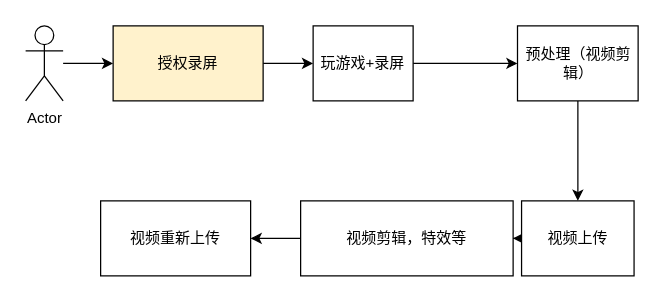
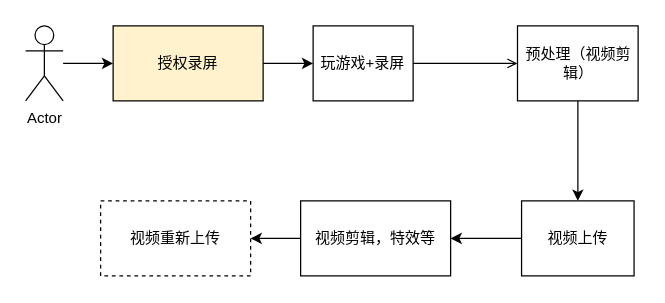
(508, 63) -> (510, 63)
(176, 238) -> (176, 238)
(407, 238) -> (376, 238)
